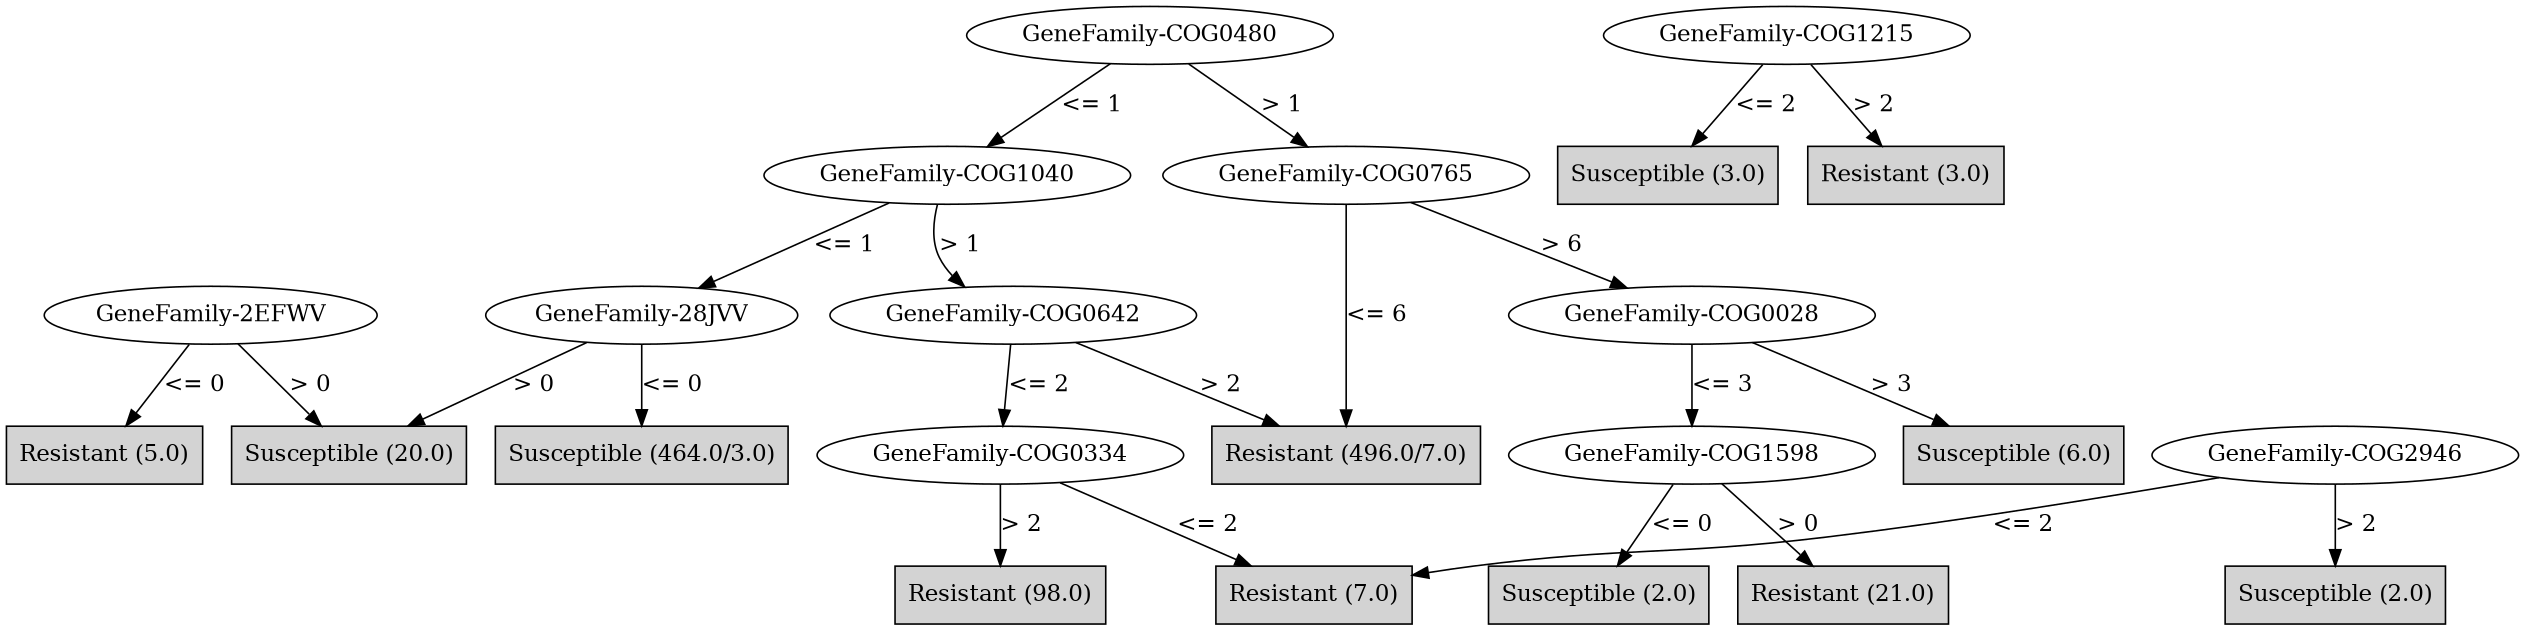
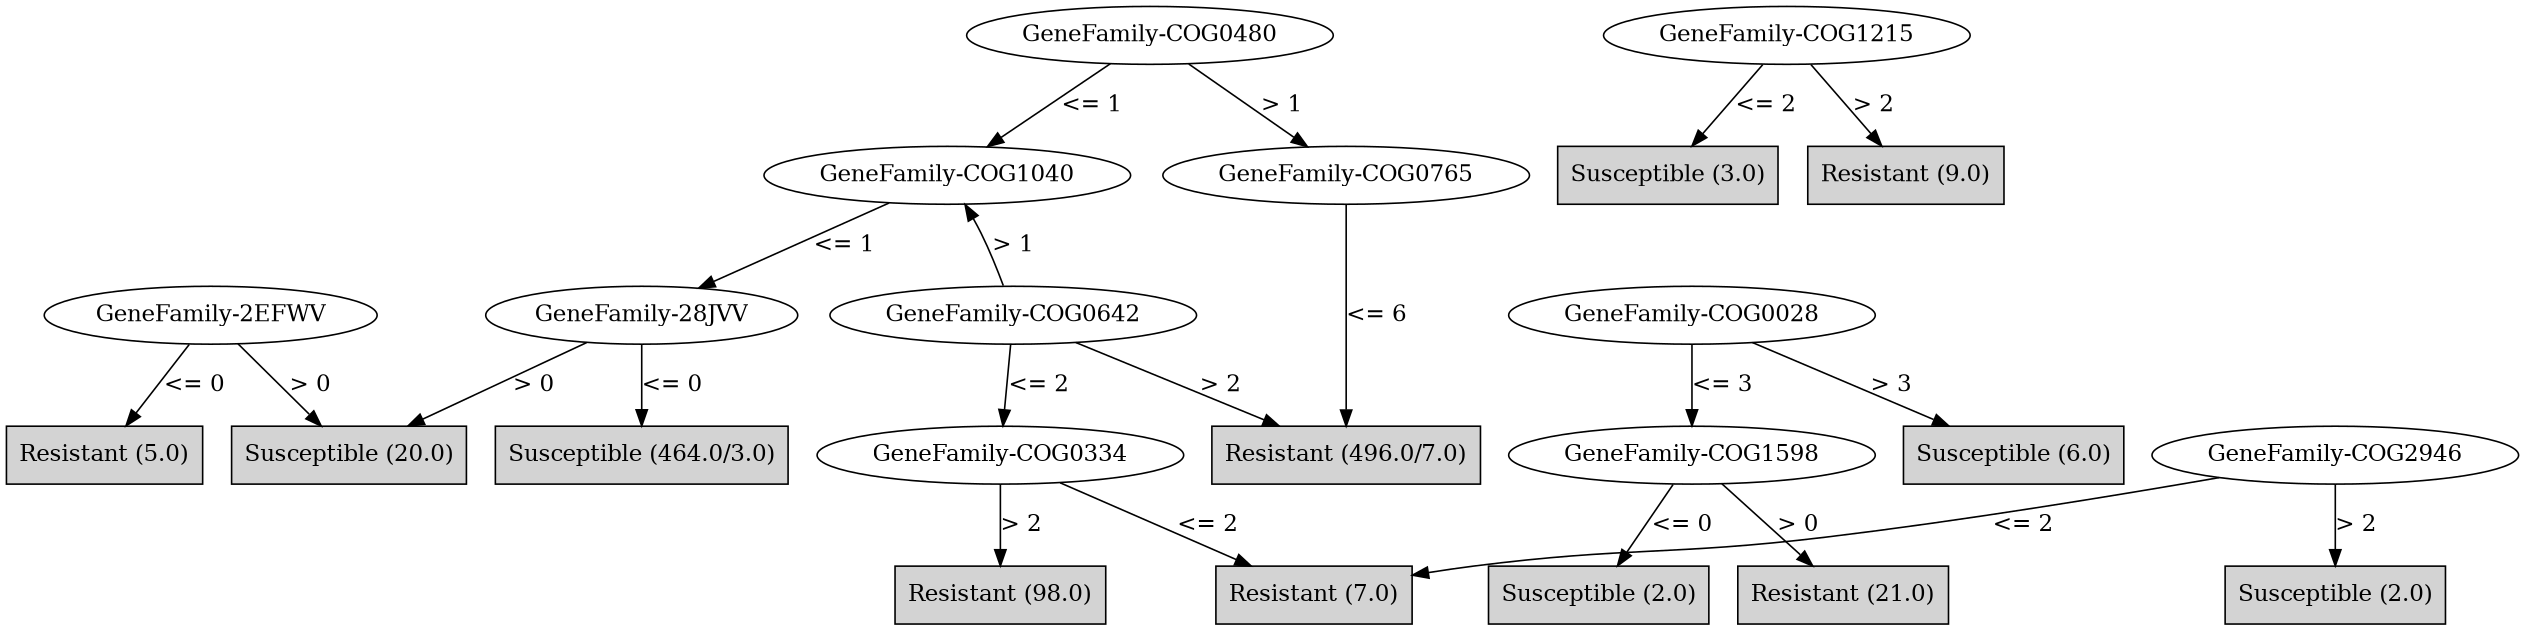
(1906, 175) -> (1906, 175)
(935, 242) -> (990, 252)
(1511, 242) -> none
